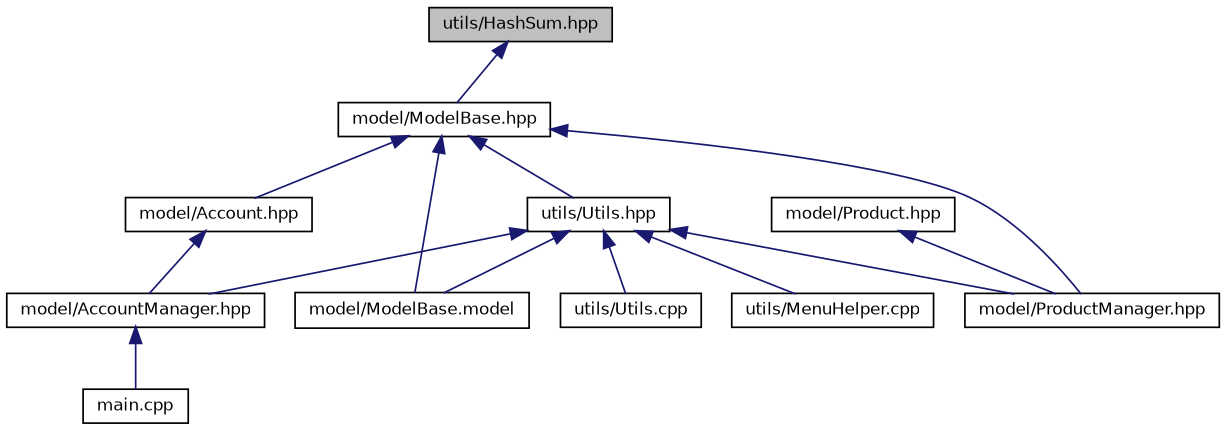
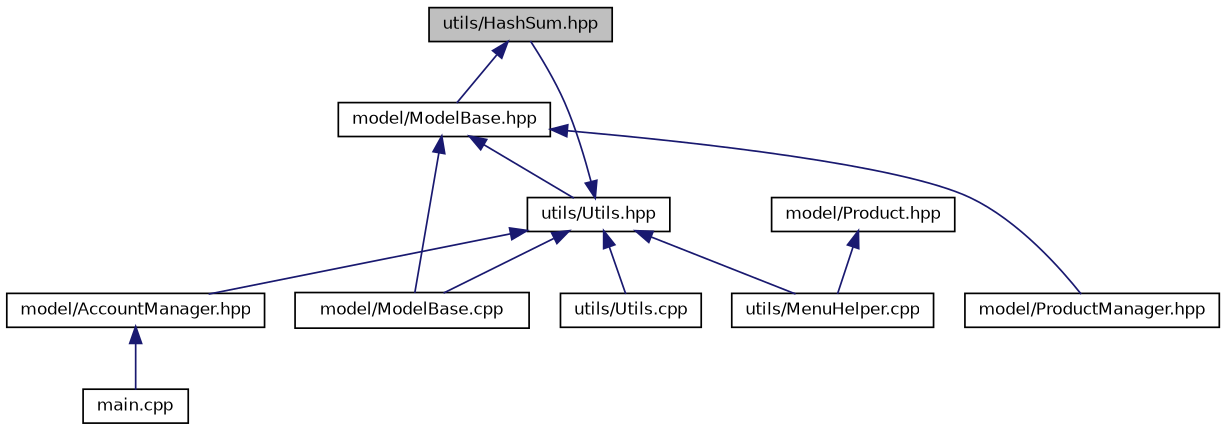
(219, 215) -> none
(851, 263) -> (567, 108)
(985, 266) -> (845, 270)
(412, 310) -> (412, 310)
